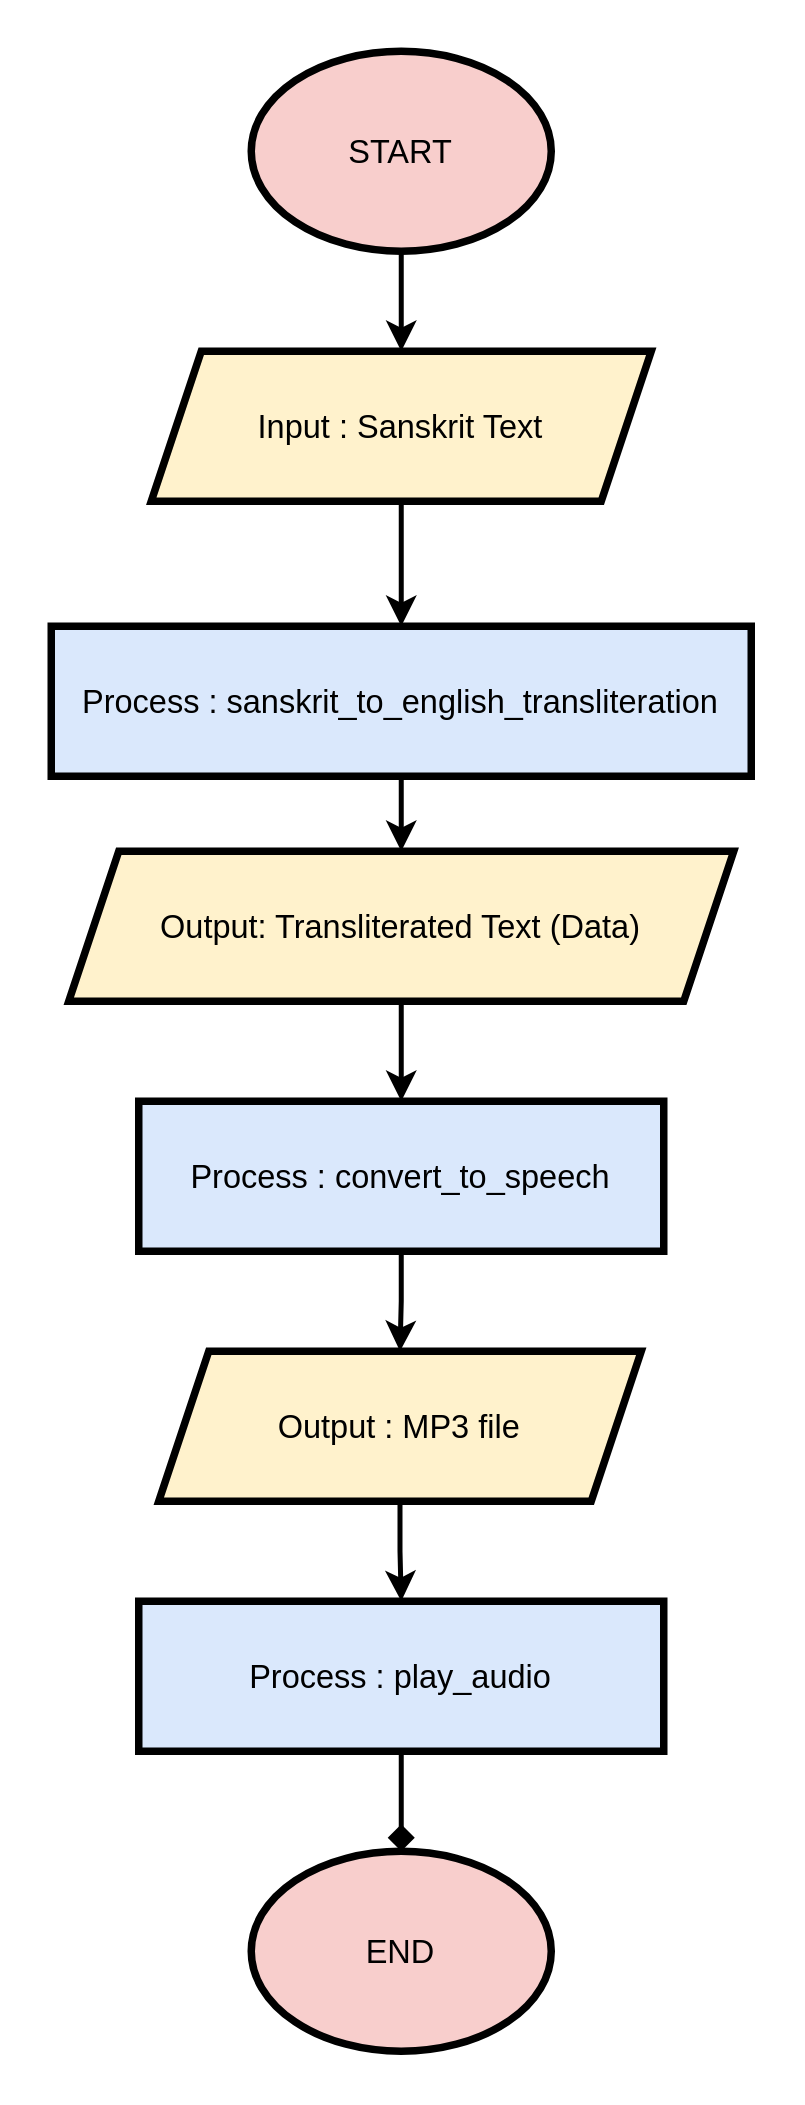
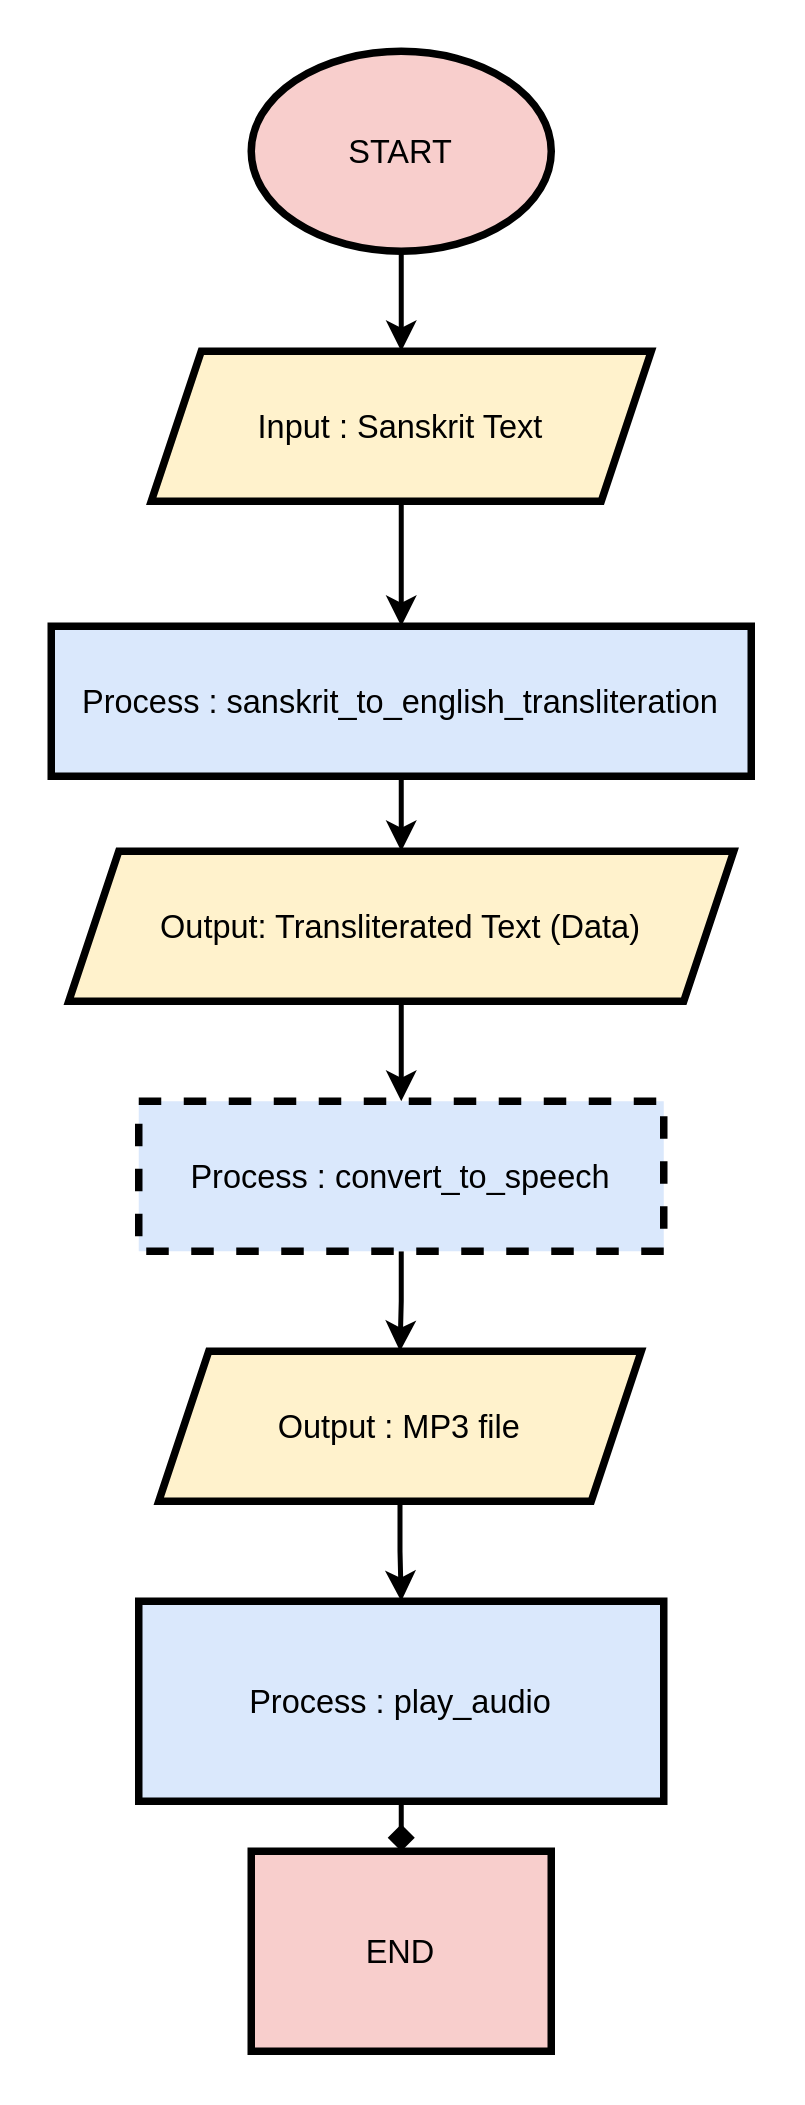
(401, 1176) -> (401, 1176)
(401, 1676) -> (401, 1701)
(401, 1951) -> (401, 1951)
